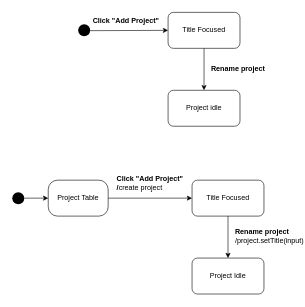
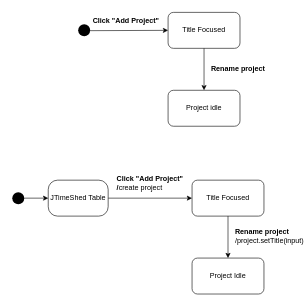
(78, 198) -> (78, 198)
